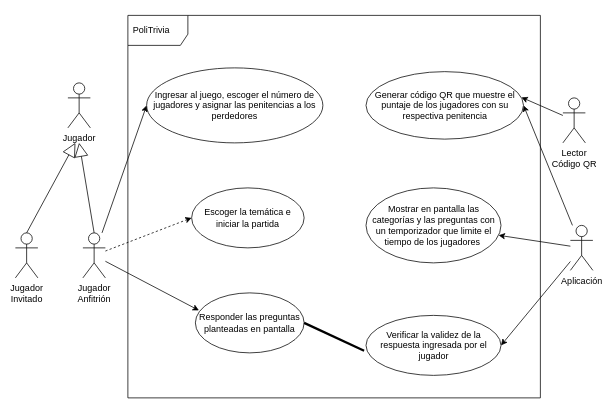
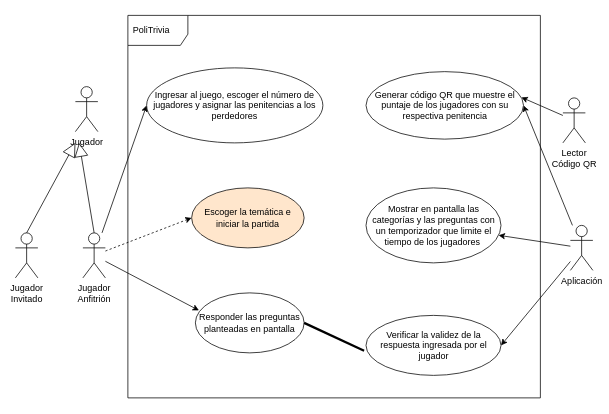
(79, 105) -> (87, 109)
(248, 218) -> (248, 218)
